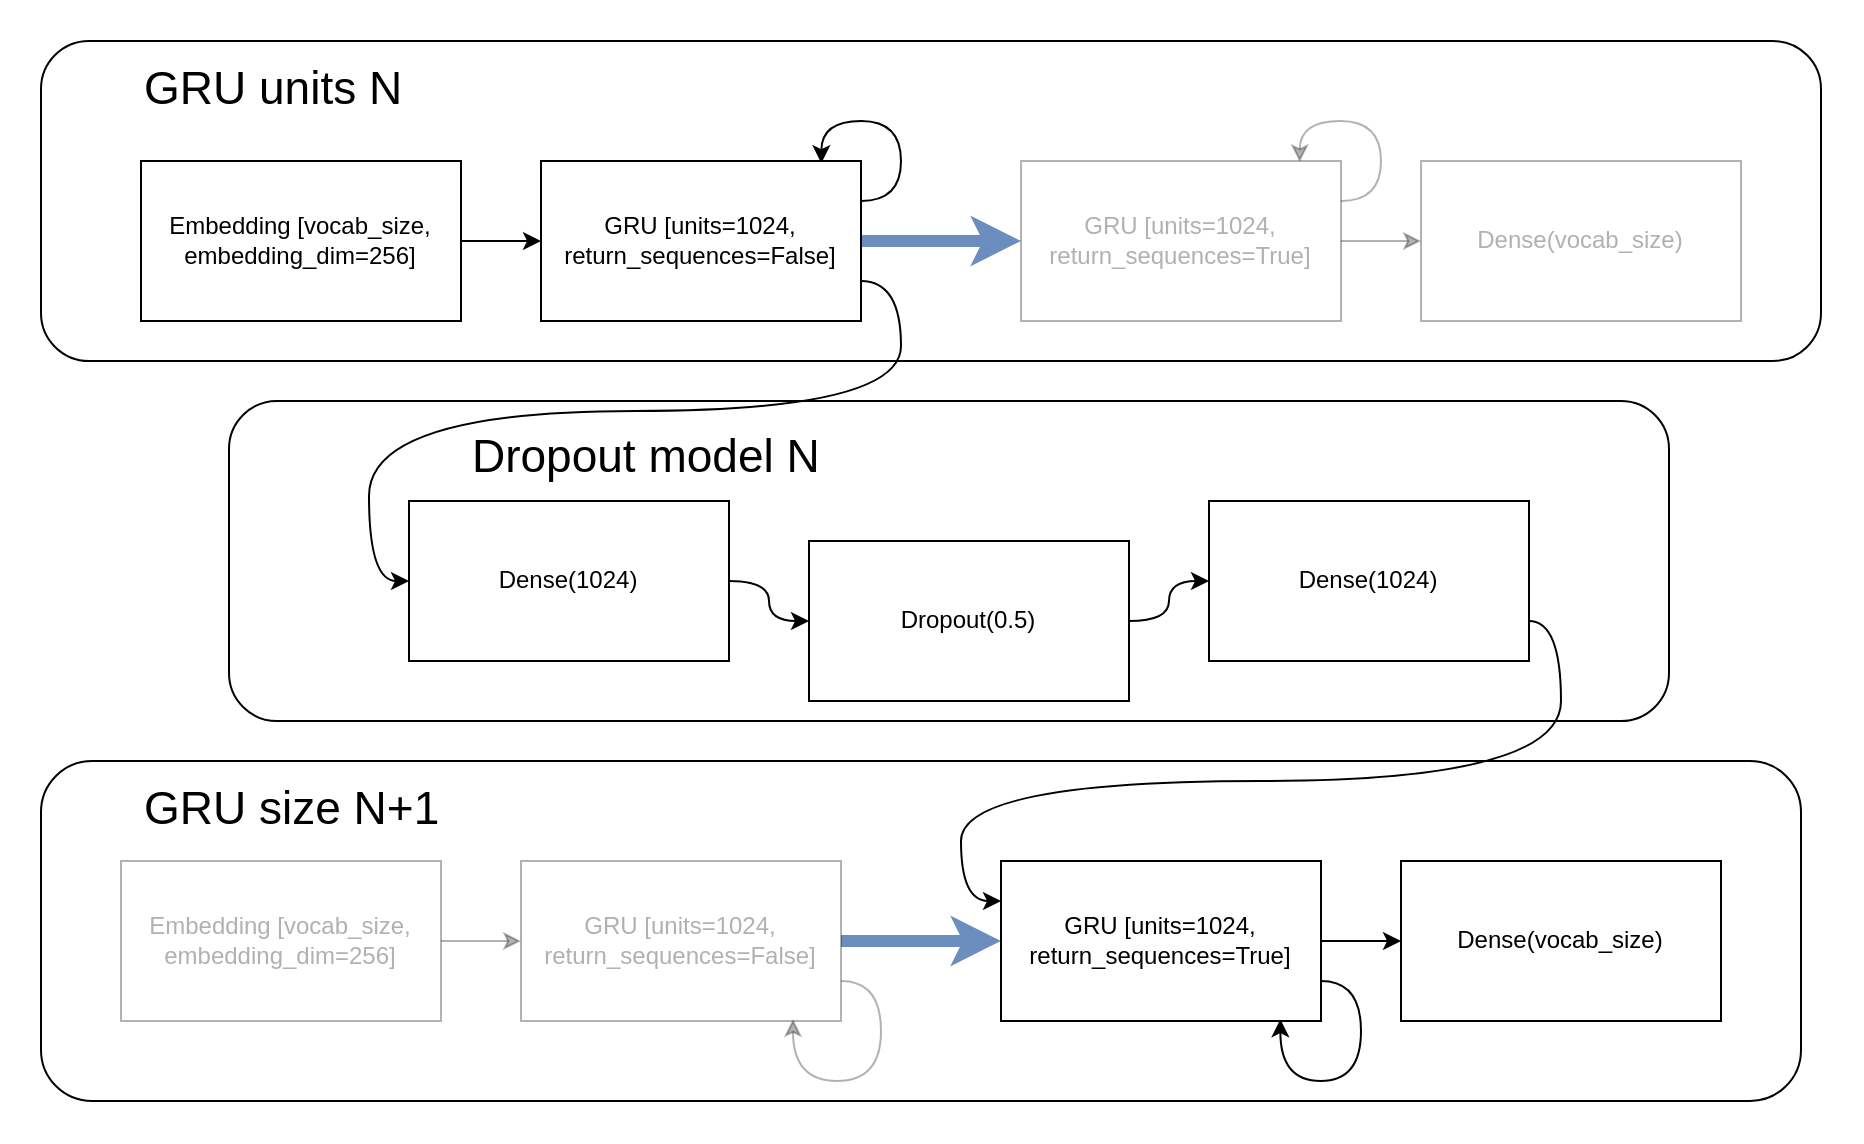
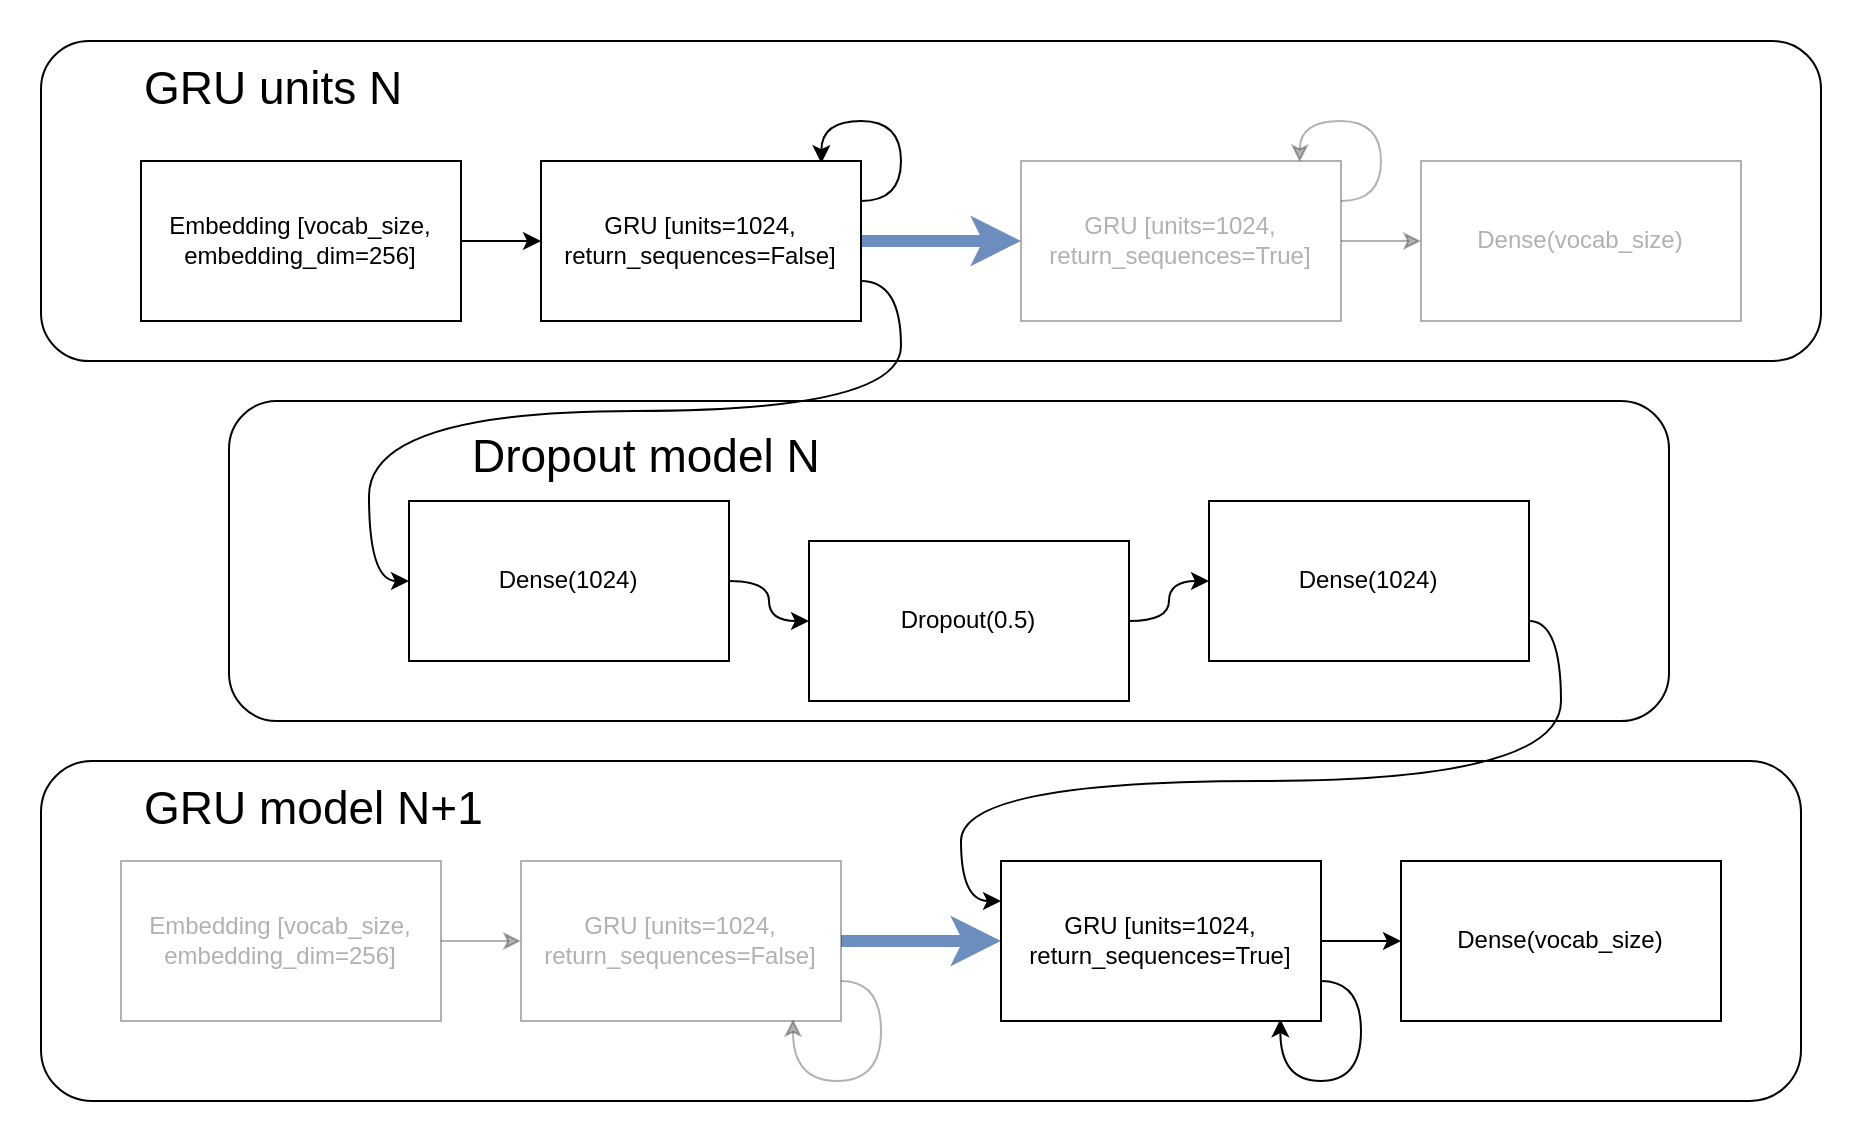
(282, 811) -> (295, 811)
